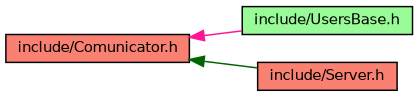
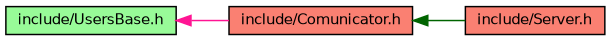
(223, 33) -> (210, 21)
